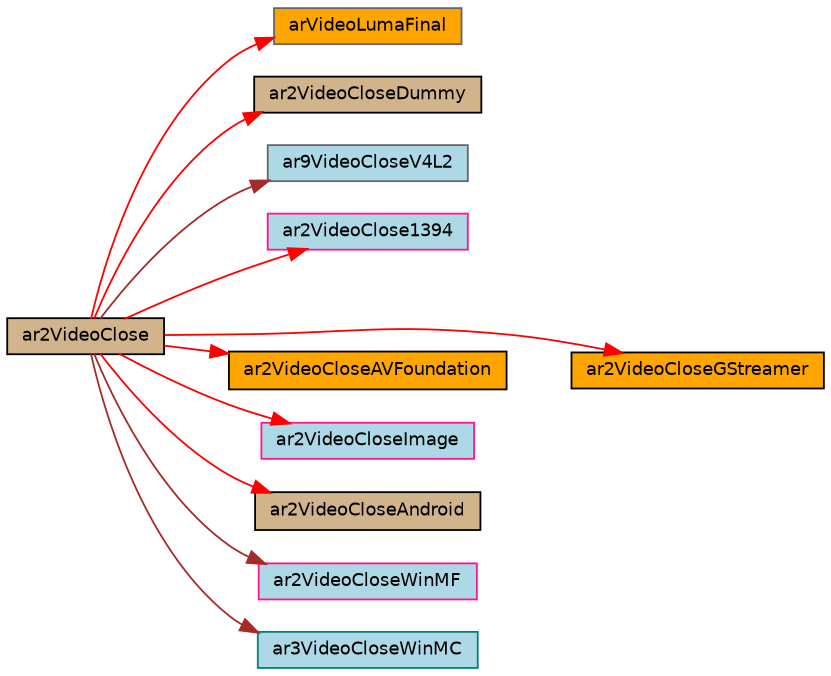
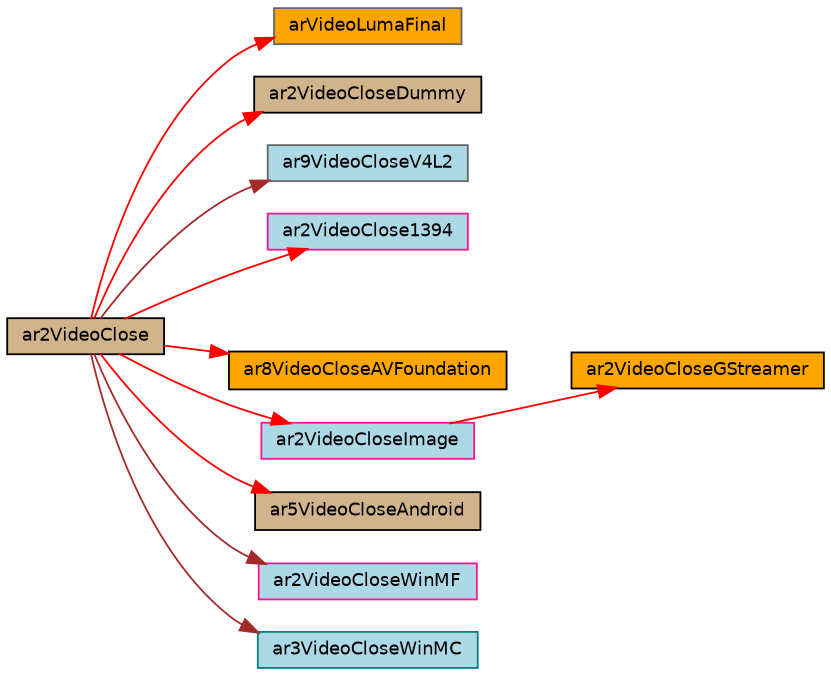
(385, 329) -> (524, 408)
(368, 370) -> (368, 370)
(368, 511) -> (368, 511)
